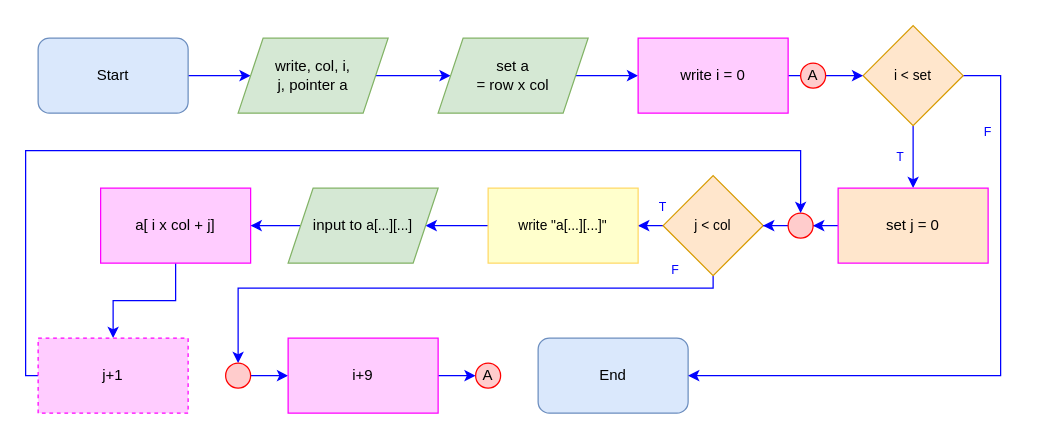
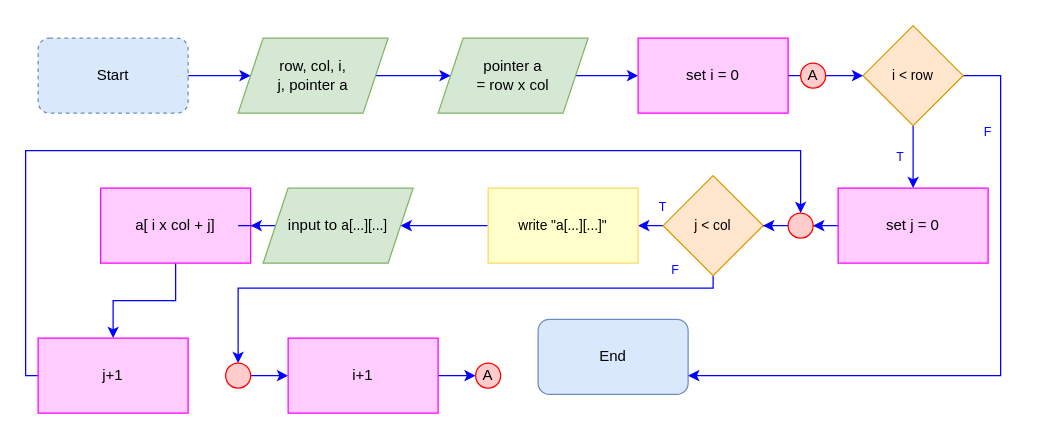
(113, 76) -> (113, 76)
(313, 76) -> (313, 76)
(513, 76) -> (513, 76)
(713, 76) -> (713, 76)
(913, 76) -> (913, 76)
(363, 226) -> (338, 226)
(913, 226) -> (913, 226)
(113, 376) -> (113, 376)
(363, 376) -> (363, 376)
(613, 376) -> (613, 357)
